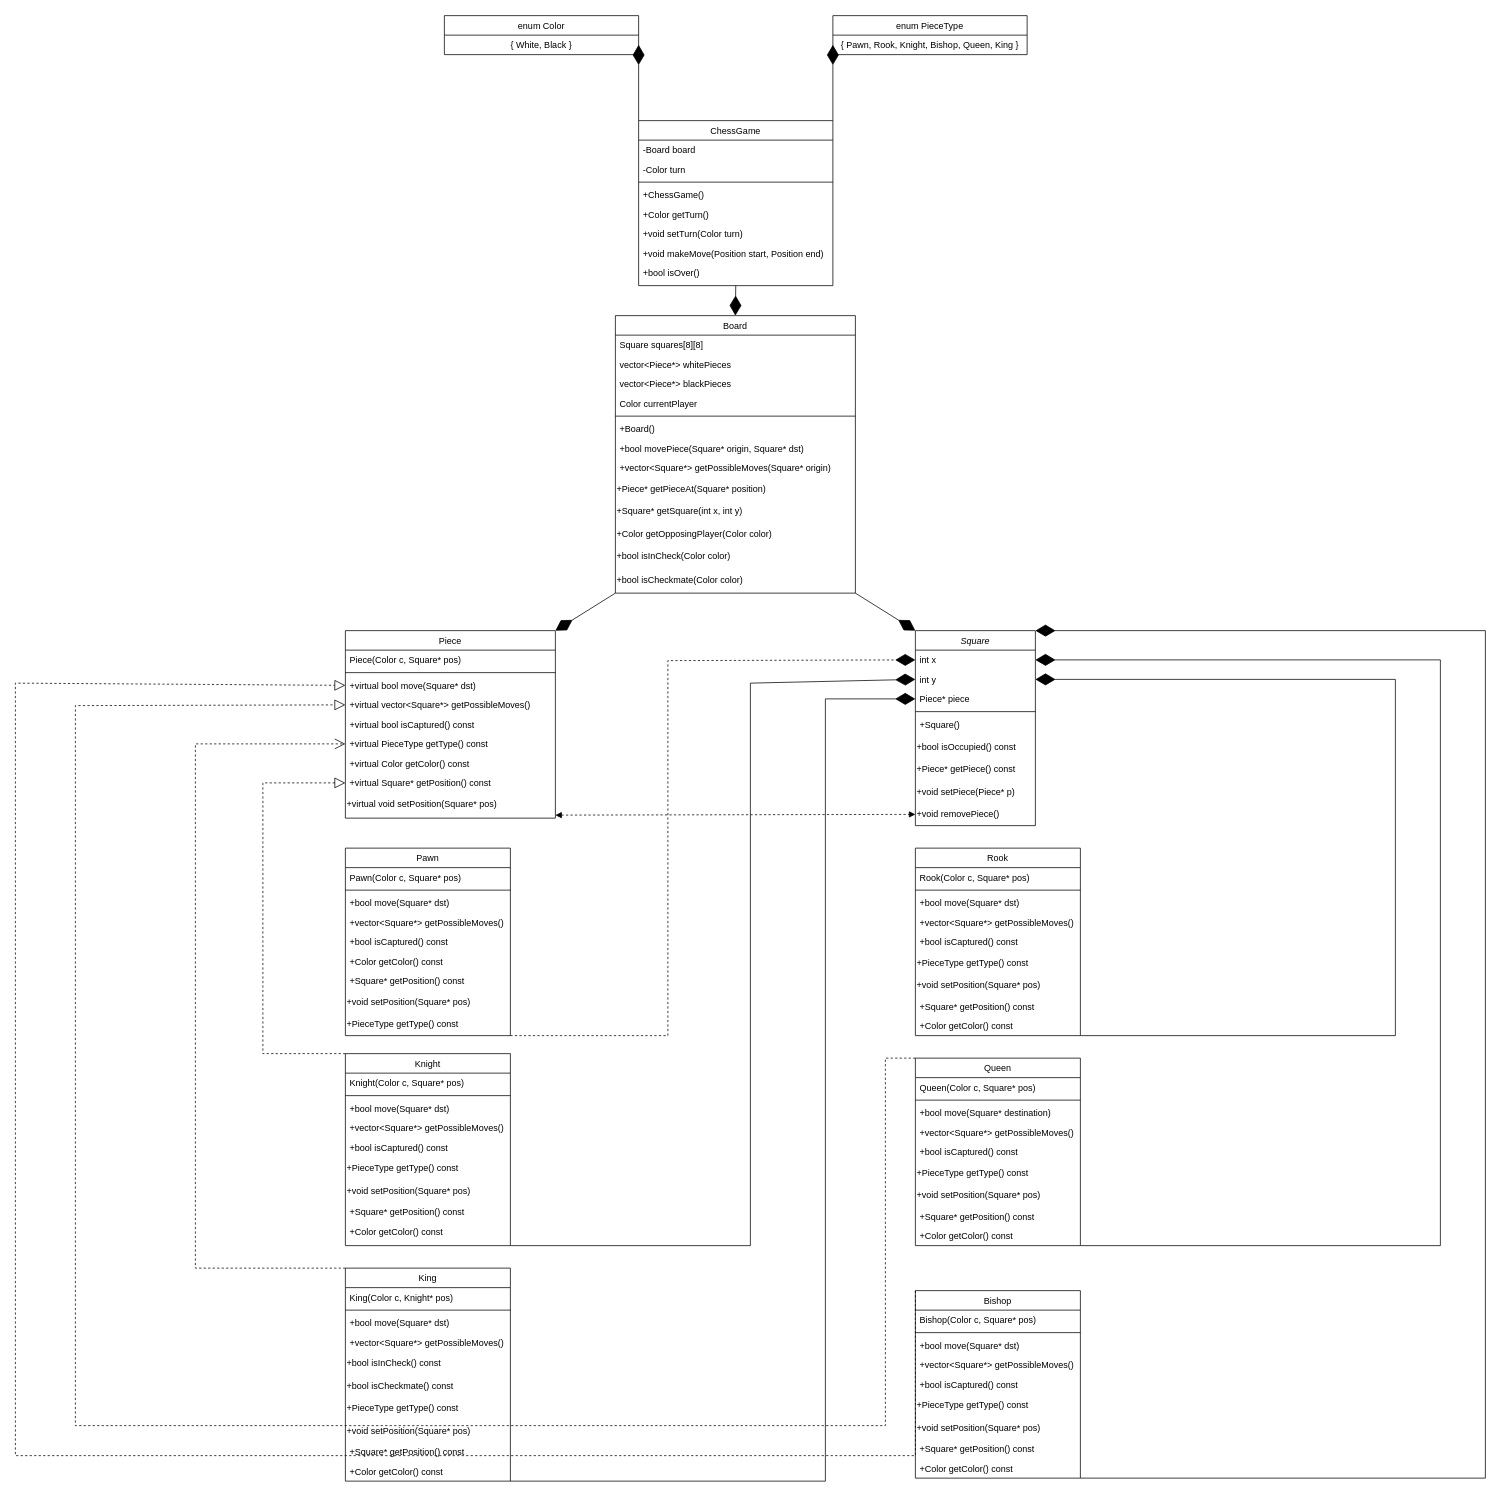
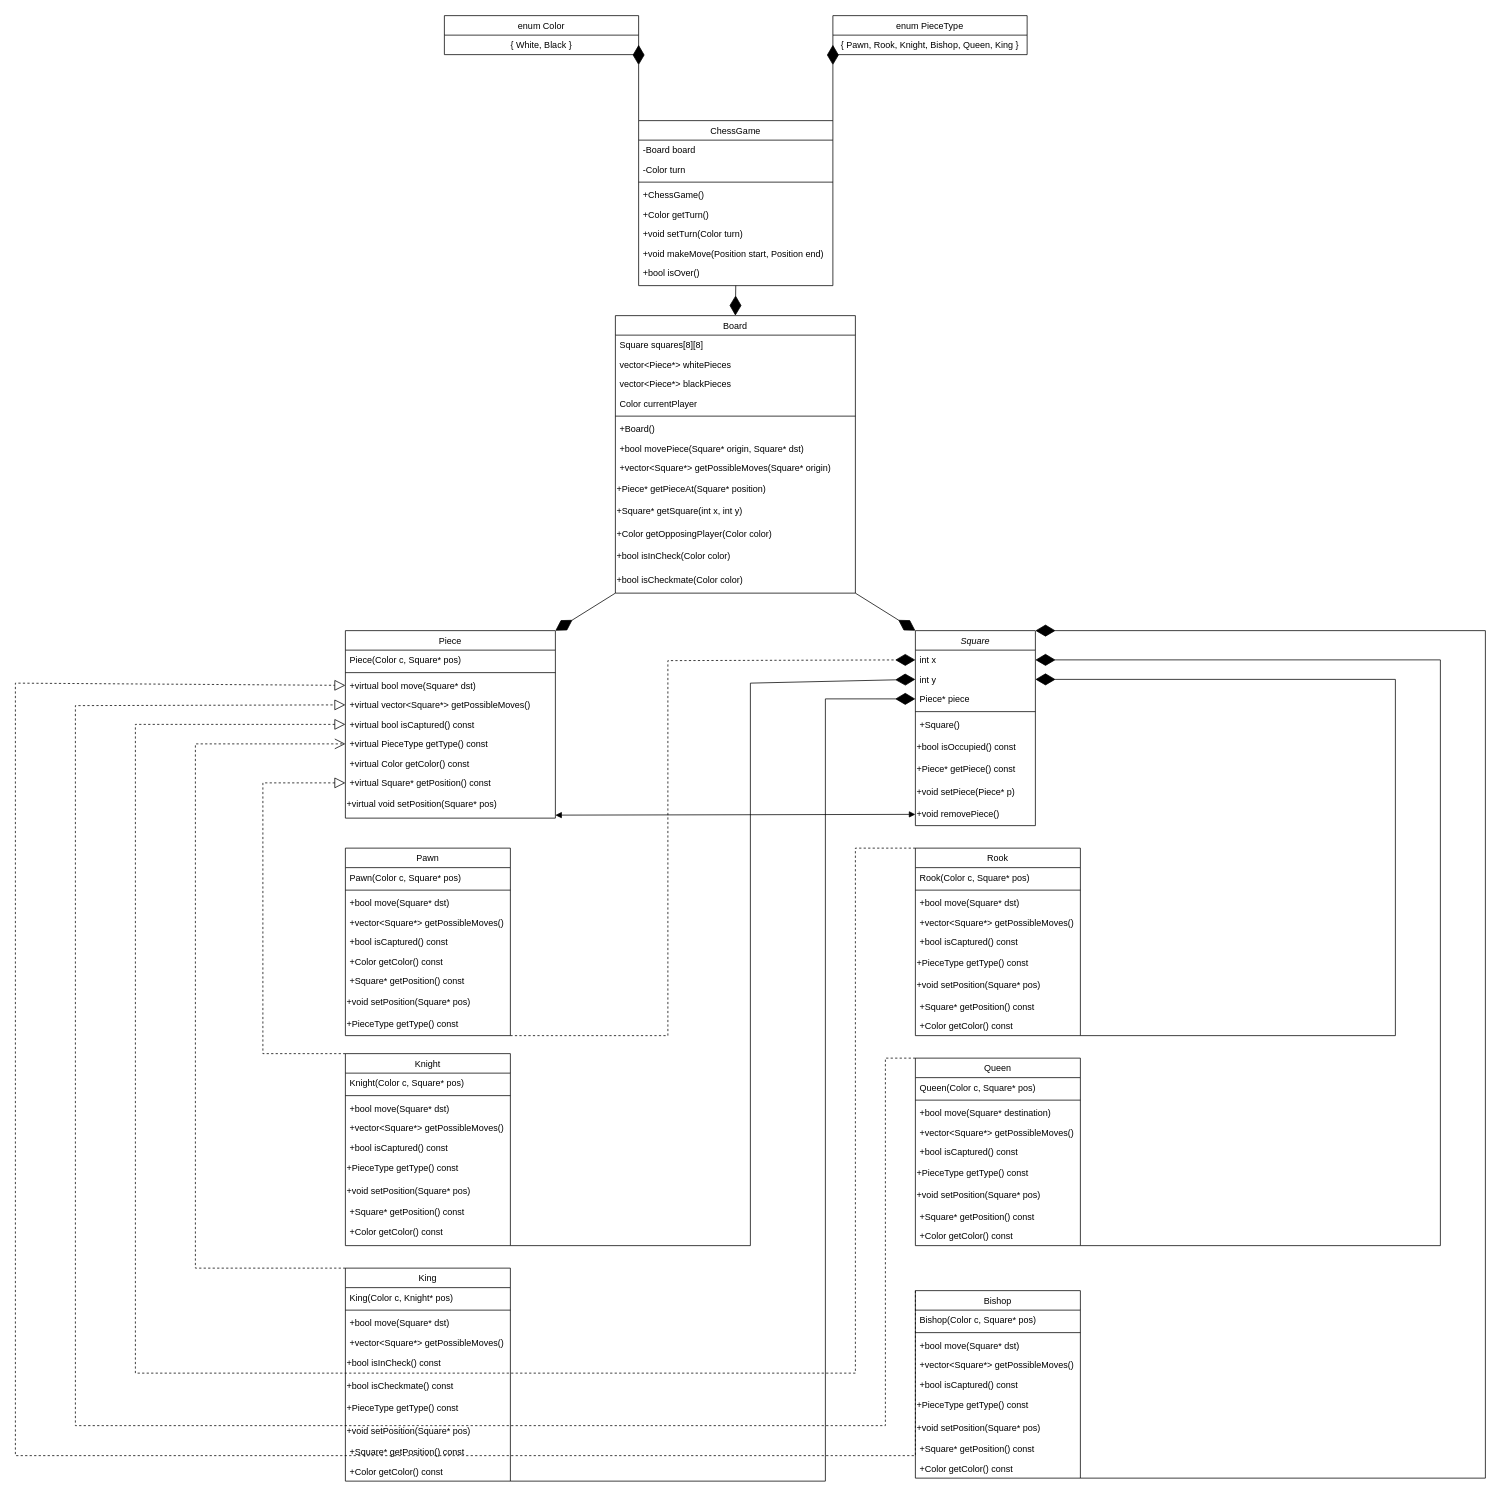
(736, 814) -> (736, 814)
none -> (364, 1373)
